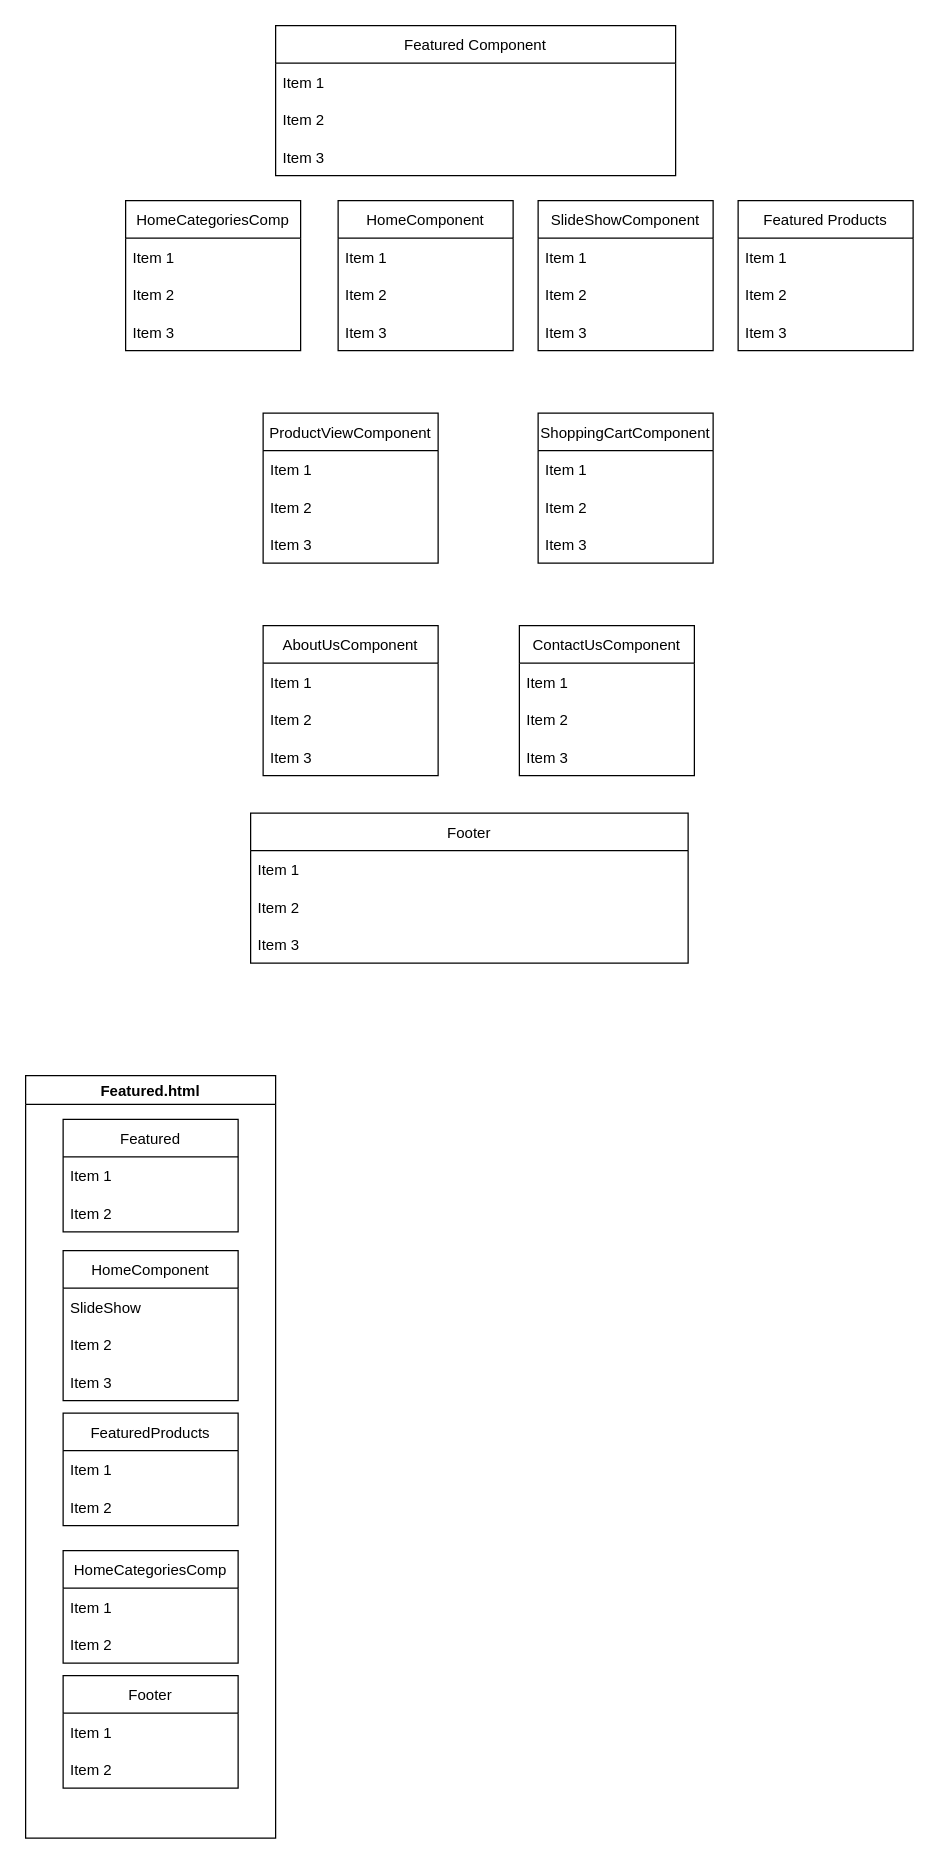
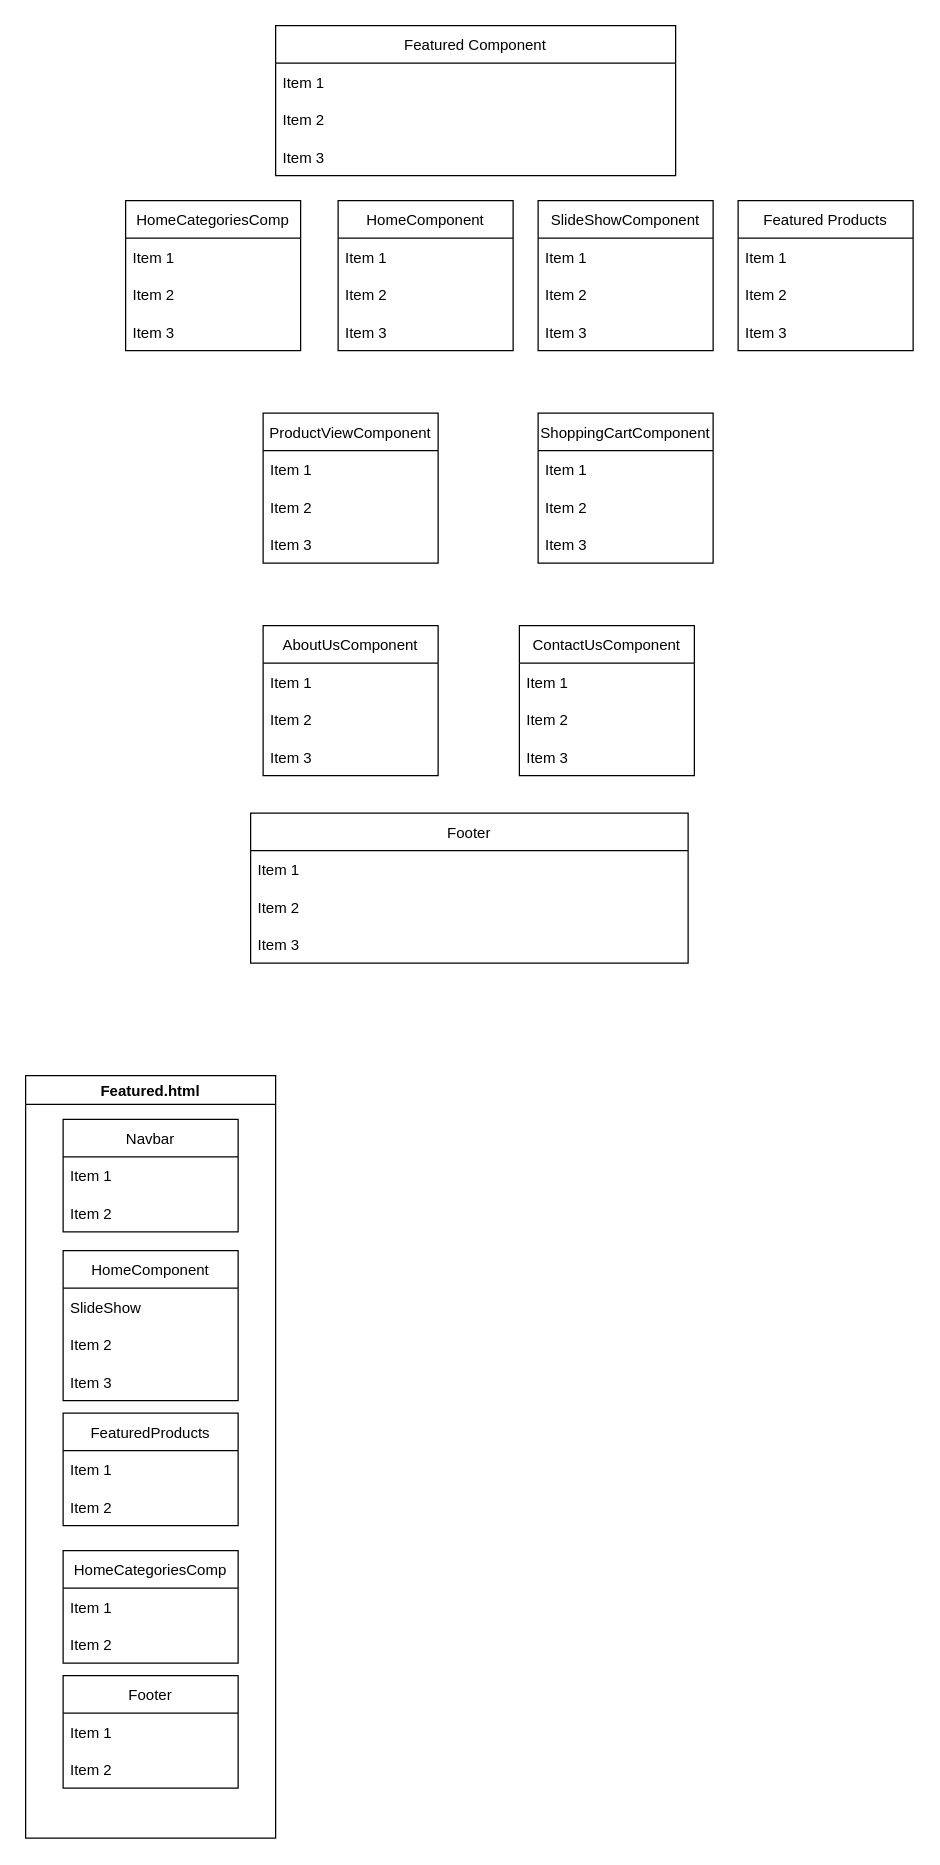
(150, 1139) -> (150, 1139)
